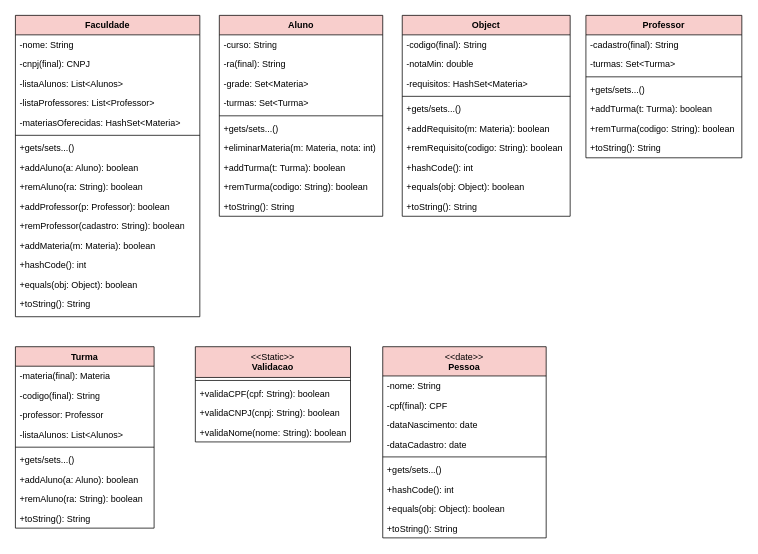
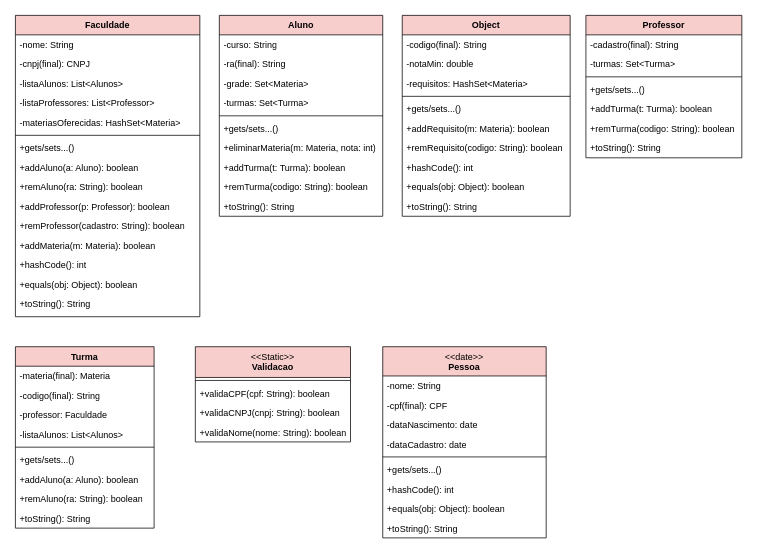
(70, 416) -> (69, 416)
